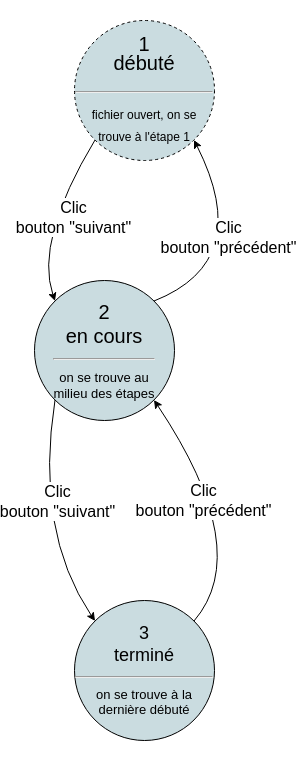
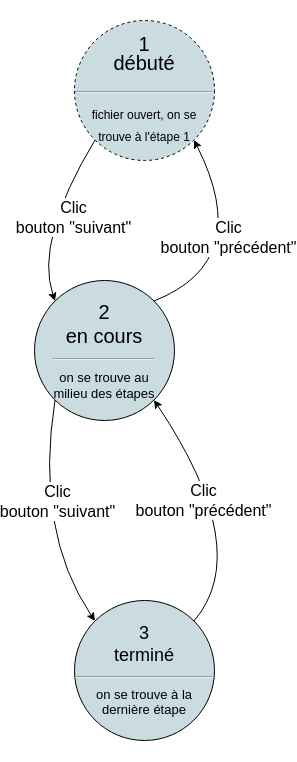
(145, 671) -> (145, 671)
